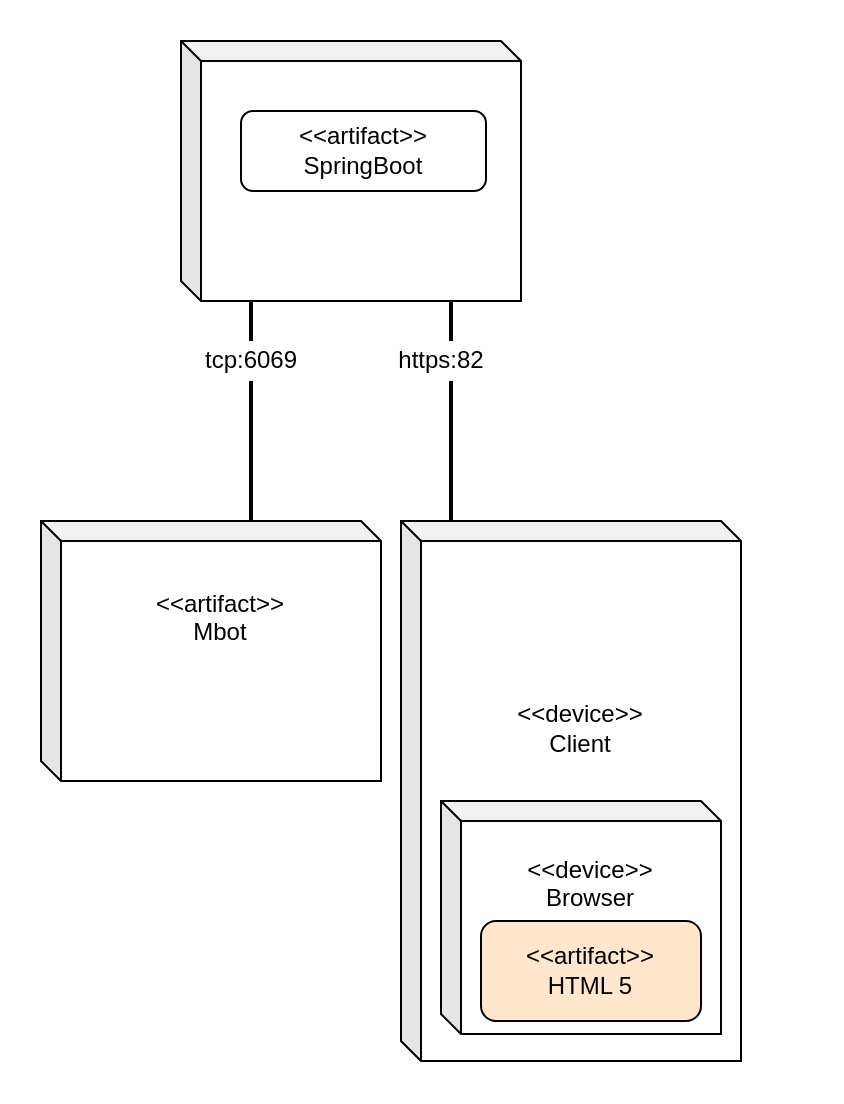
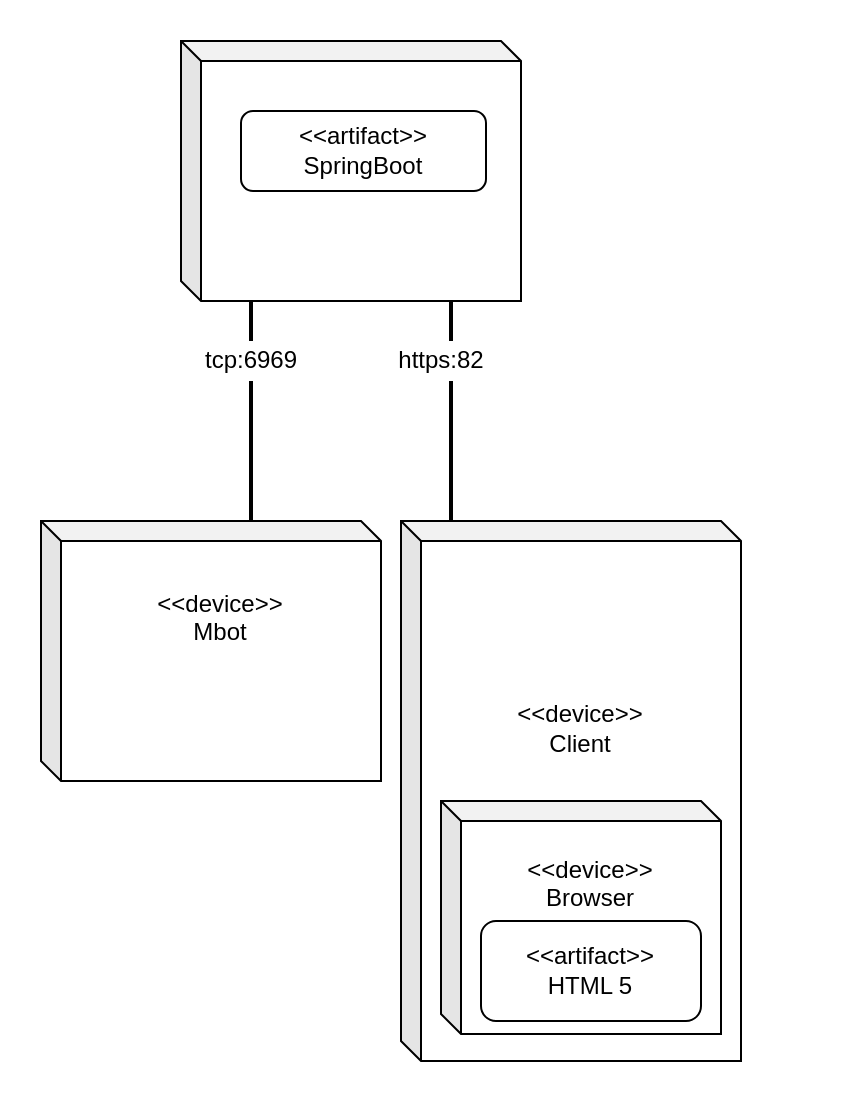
(252, 361) -> (252, 361)
(221, 661) -> (221, 661)
(591, 971) -> (591, 971)
